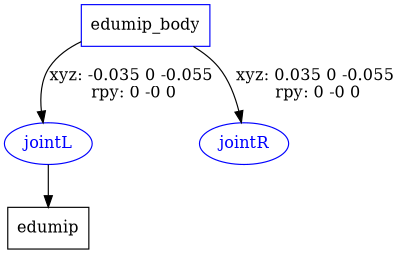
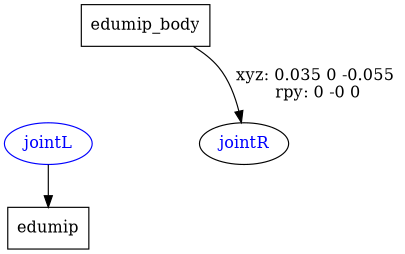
(146, 25) -> (146, 25)
(48, 69) -> none
(244, 144) -> (244, 144)
